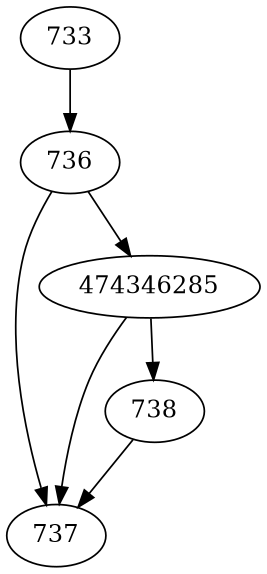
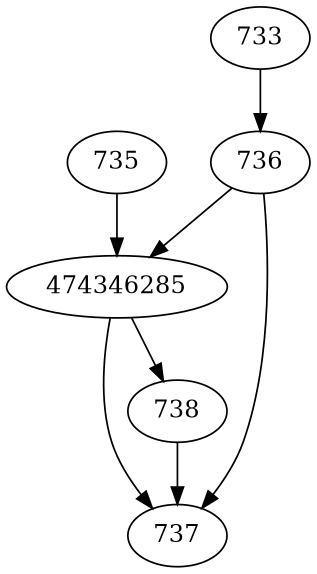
none -> (117, 162)
